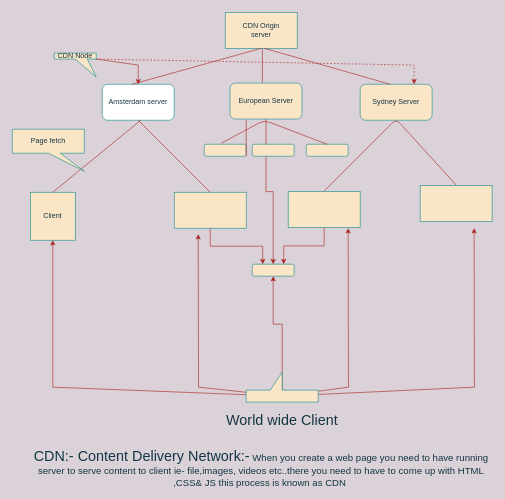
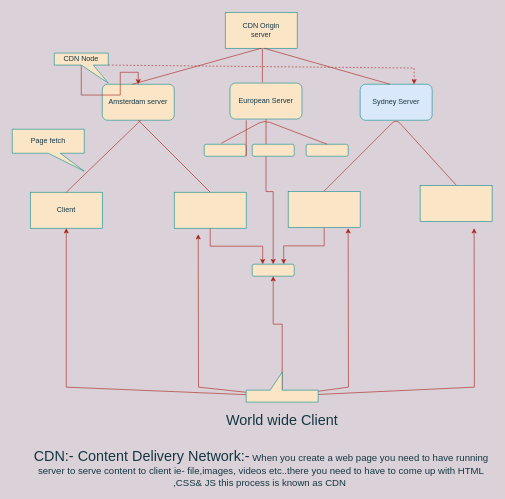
(75, 65) -> (81, 68)
(138, 102) -> (138, 102)
(396, 102) -> (396, 102)
(53, 216) -> (66, 210)
